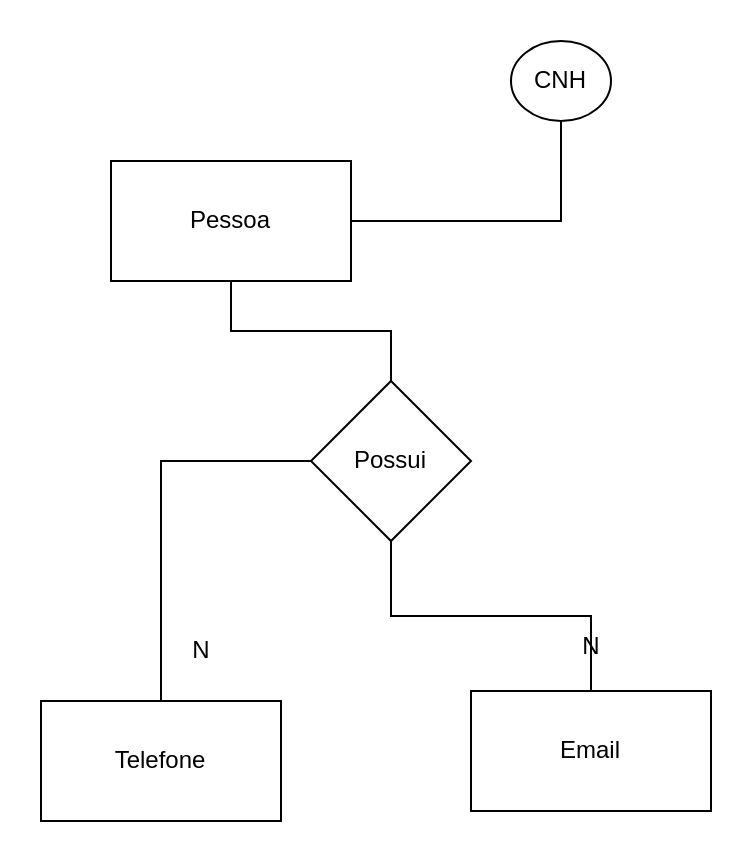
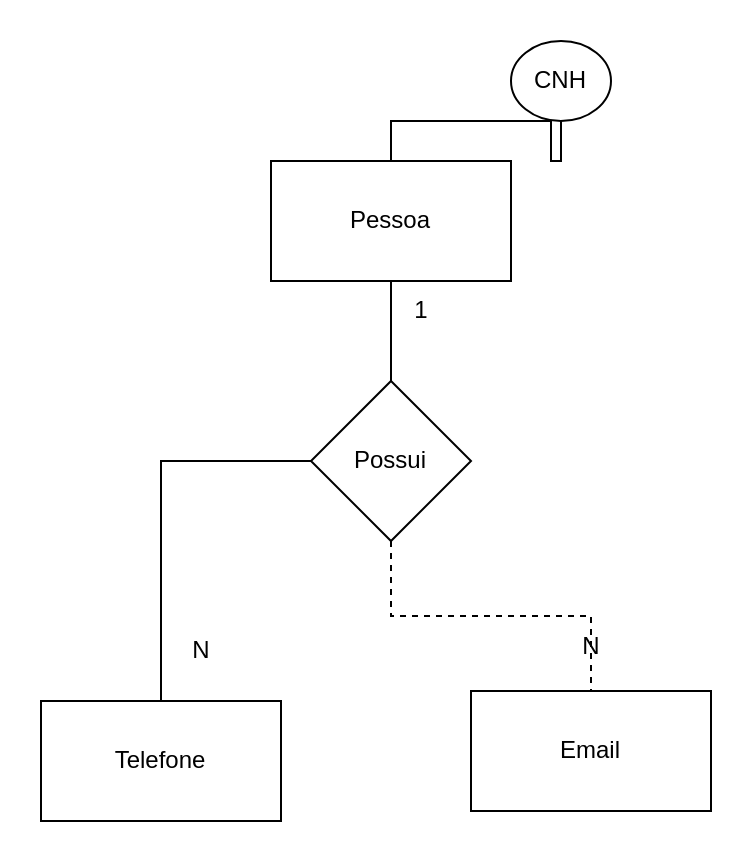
(231, 221) -> (391, 221)
none -> (421, 311)
(492, 616) -> (492, 616)
